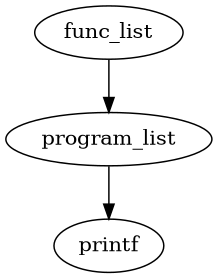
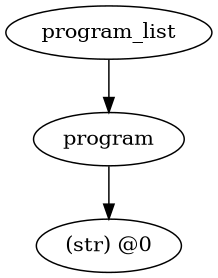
(109, 33) -> none
(109, 246) -> (109, 139)
none -> (109, 246)
